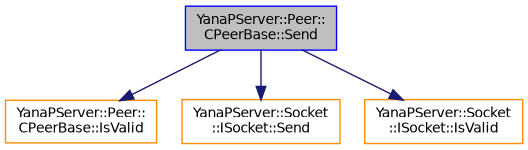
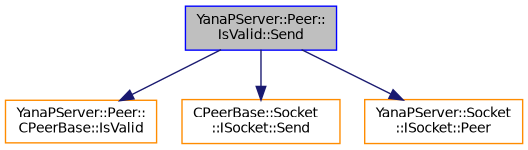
(261, 28) -> (261, 28)
(261, 122) -> (261, 122)
(444, 122) -> (444, 122)
